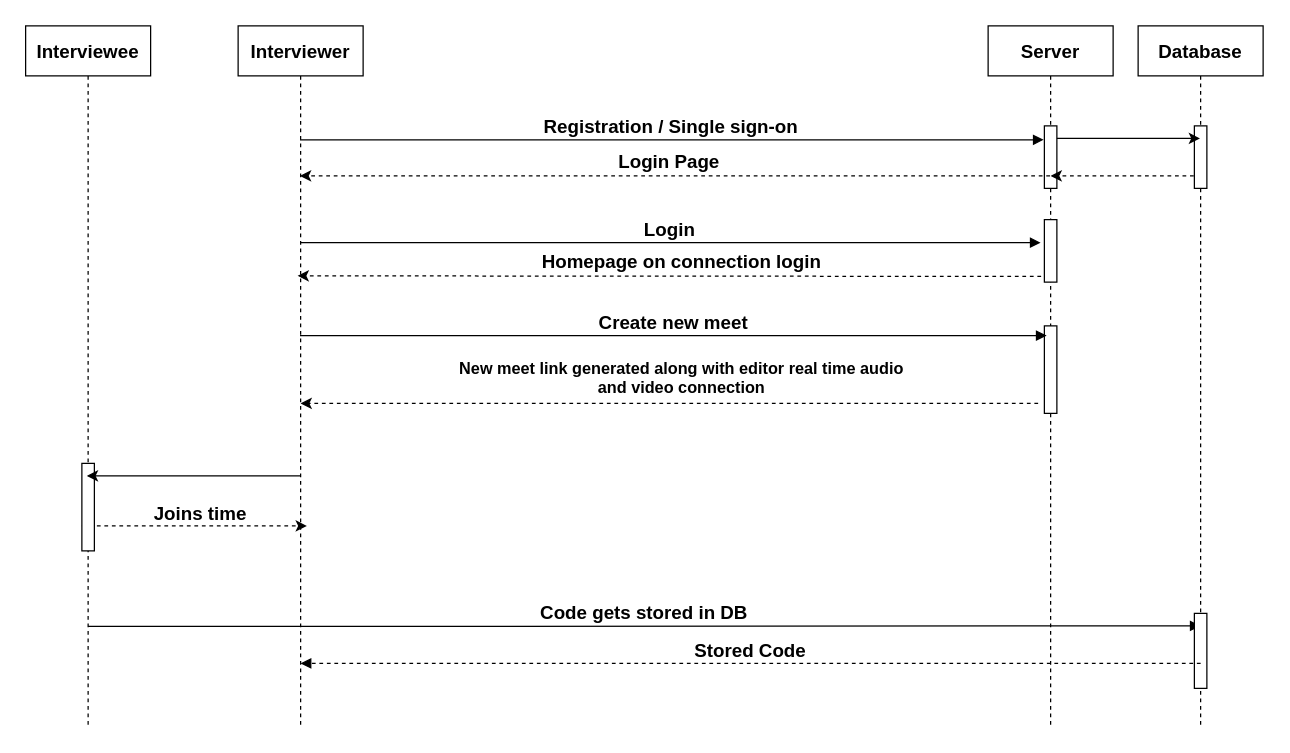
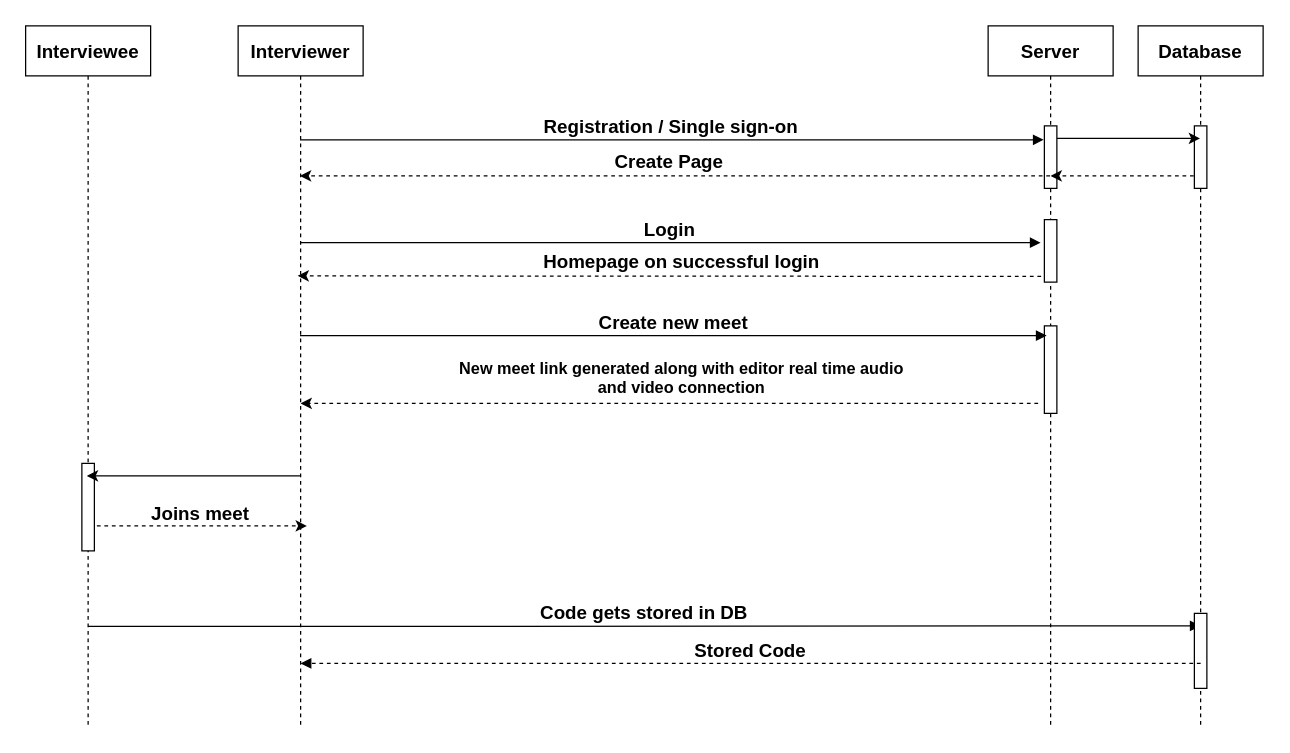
(669, 163) -> (669, 163)
(682, 263) -> (682, 263)
(201, 513) -> (201, 513)
